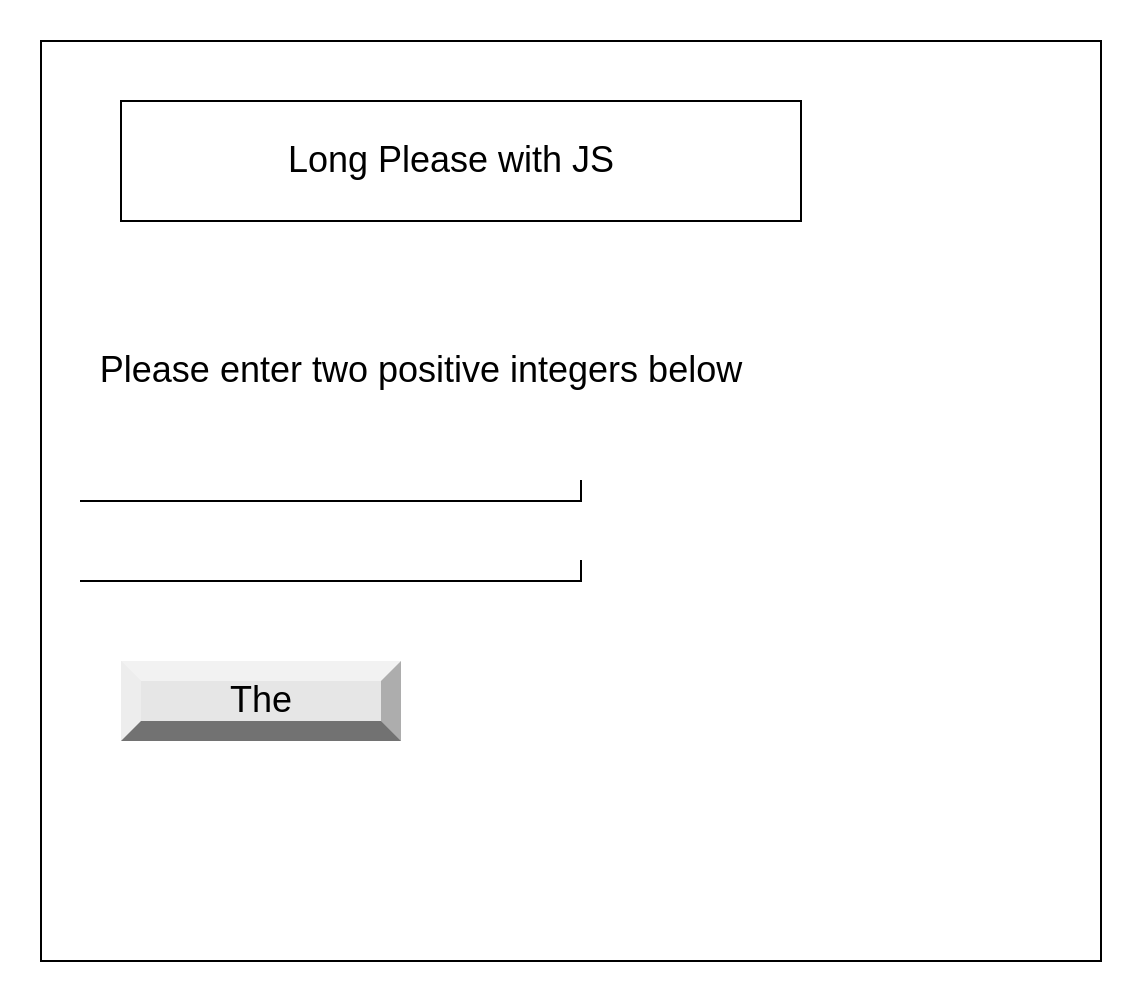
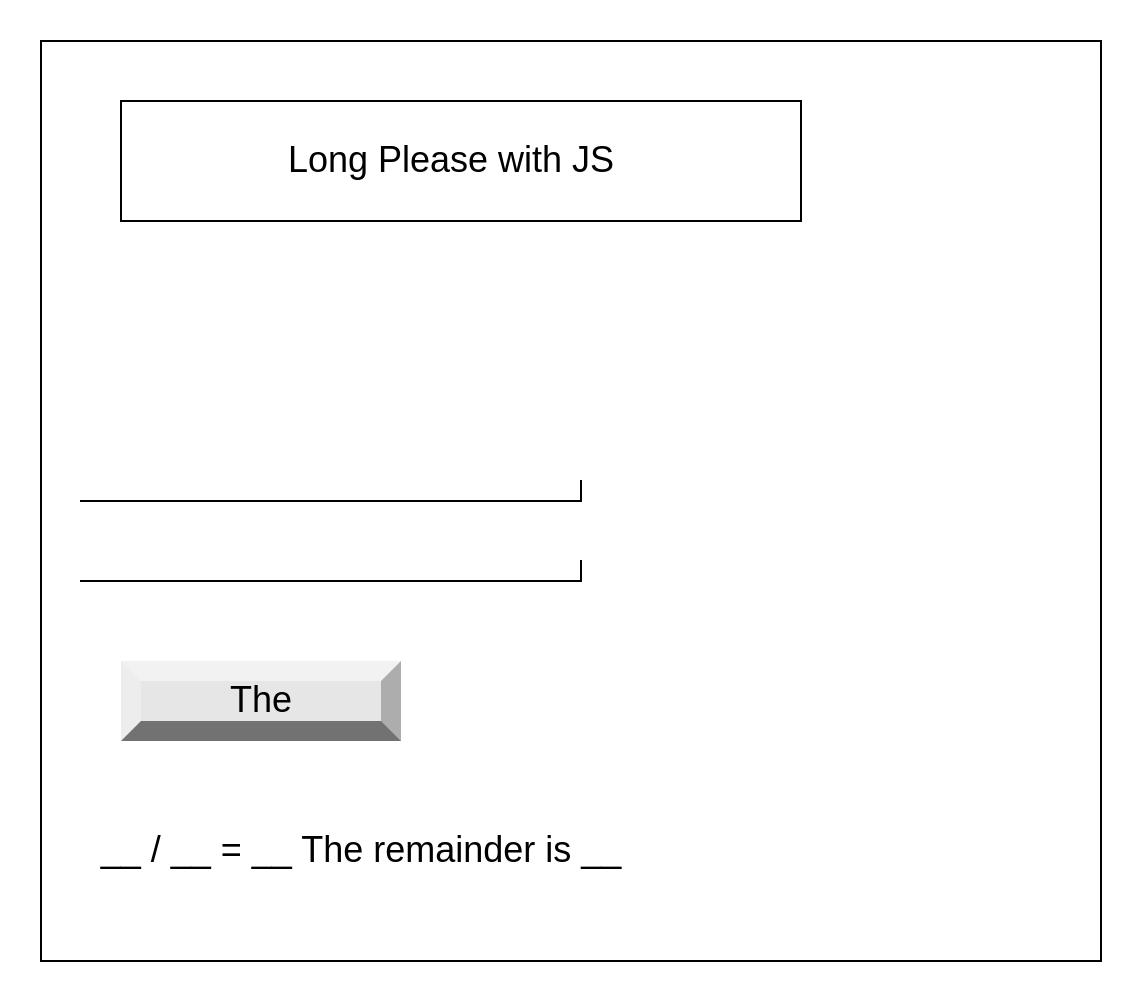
(421, 371) -> none
none -> (361, 851)
